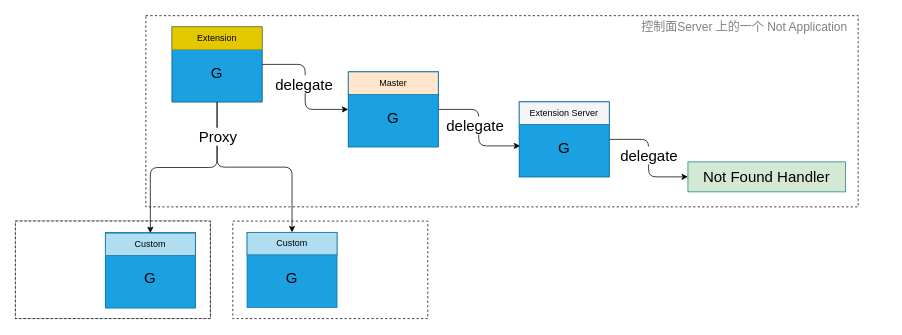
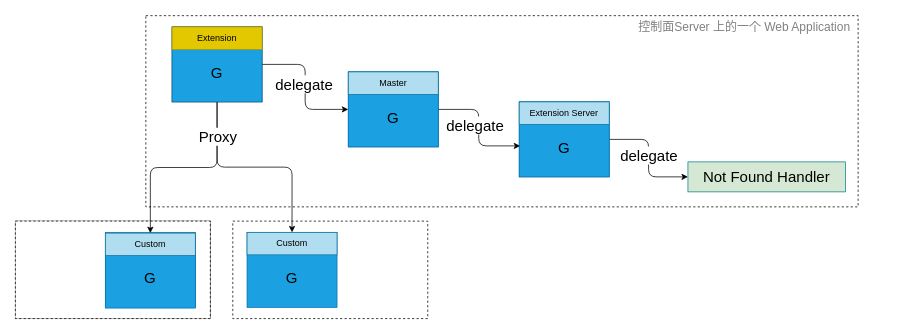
(745, 27) -> (745, 27)
(393, 83) -> (393, 83)
(564, 113) -> (564, 113)
